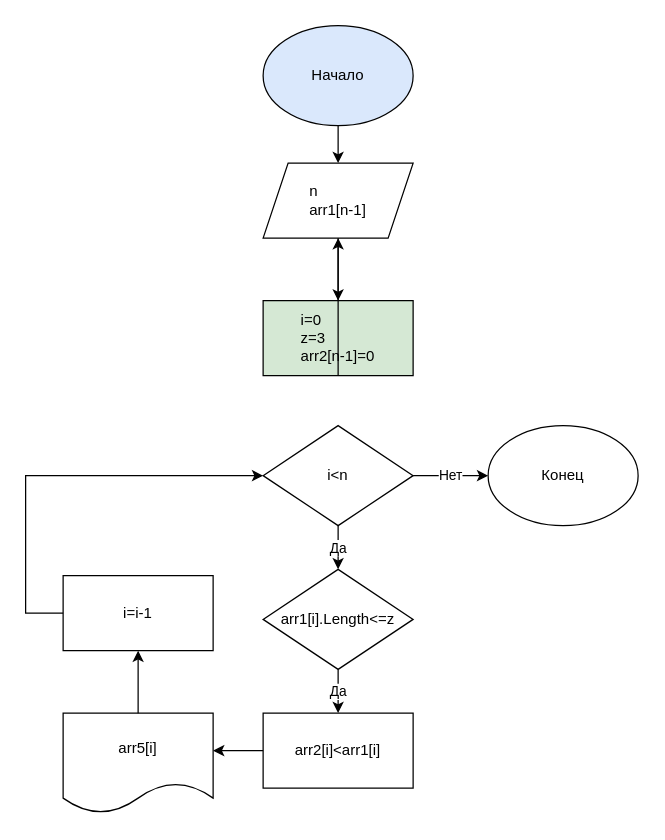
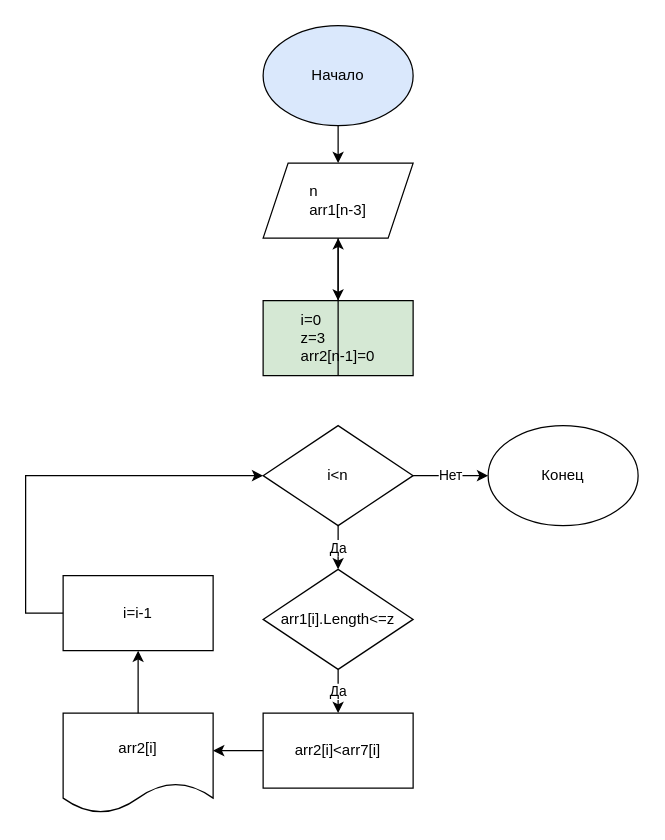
(338, 201) -> (338, 201)
(138, 748) -> (138, 748)
(338, 751) -> (338, 751)
